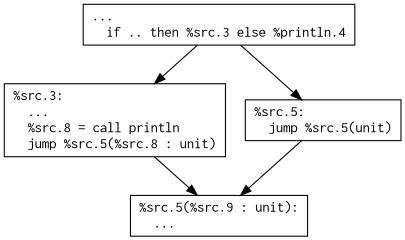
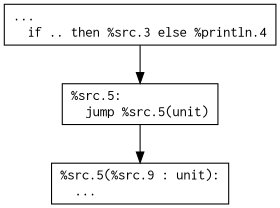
(115, 120) -> none
